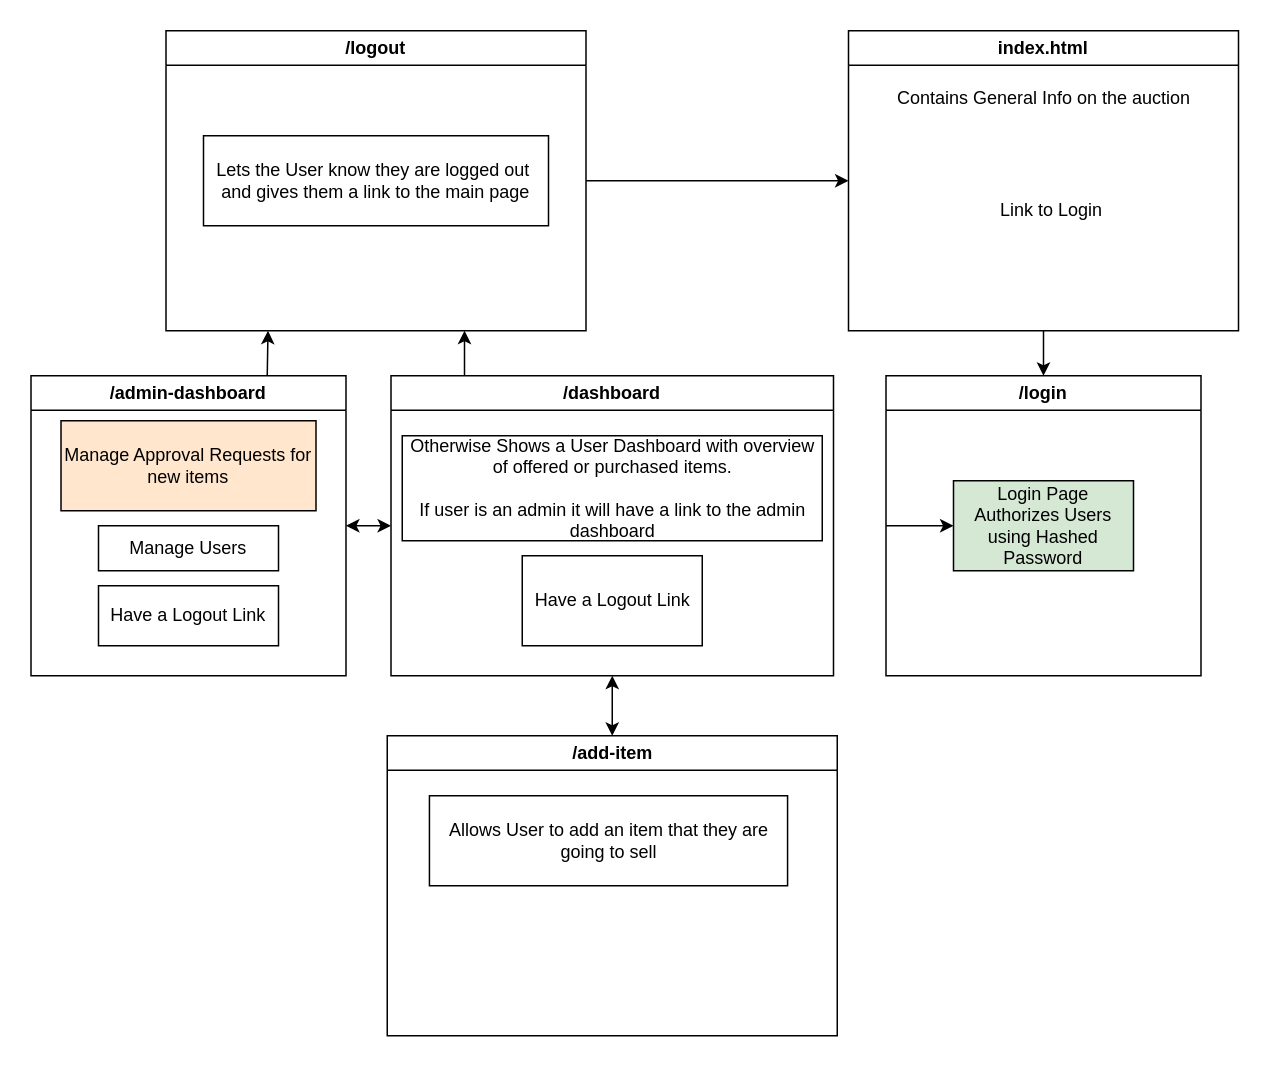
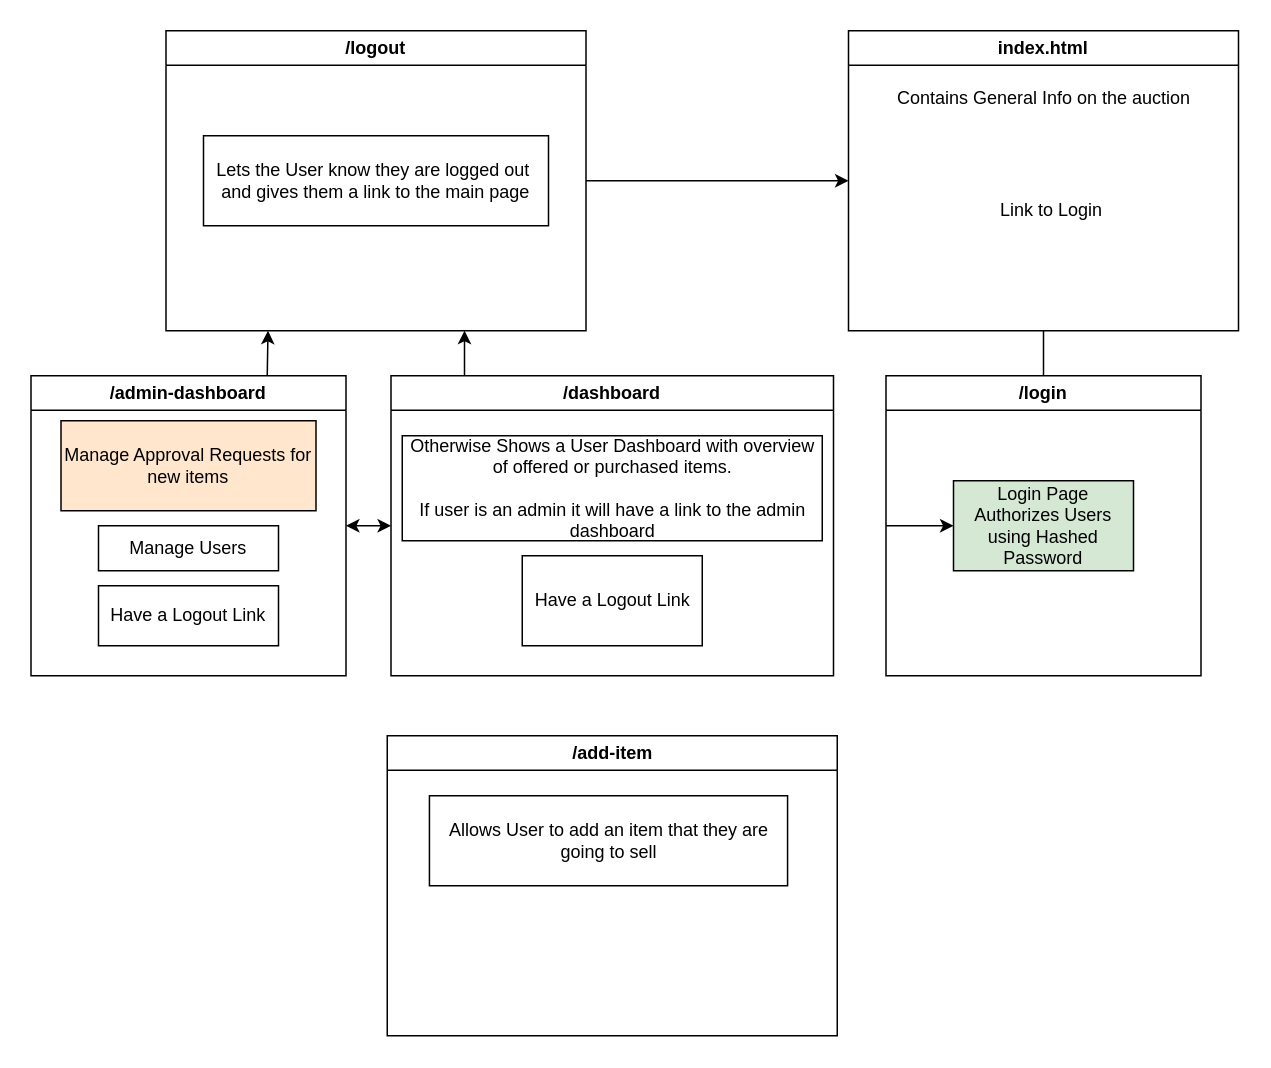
(1043, 364) -> (1043, 368)
(612, 706) -> none
